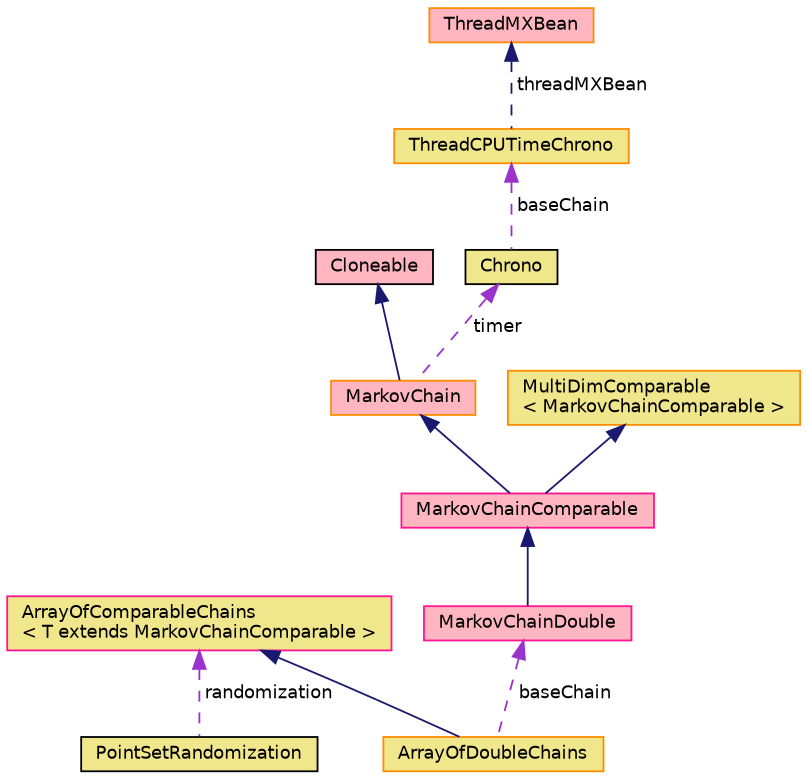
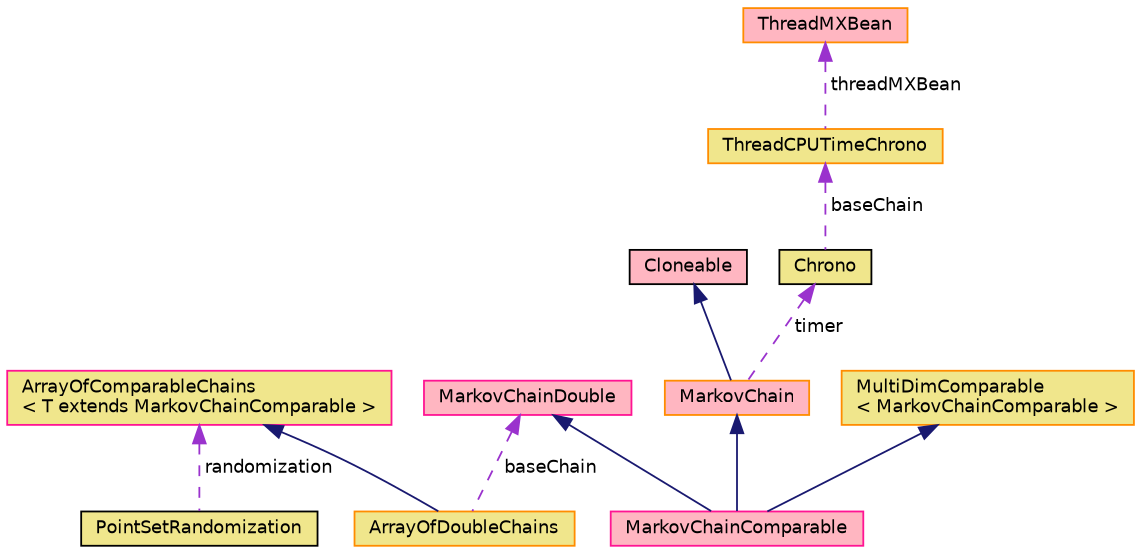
(511, 95) -> (825, 95)
(528, 576) -> (640, 468)
